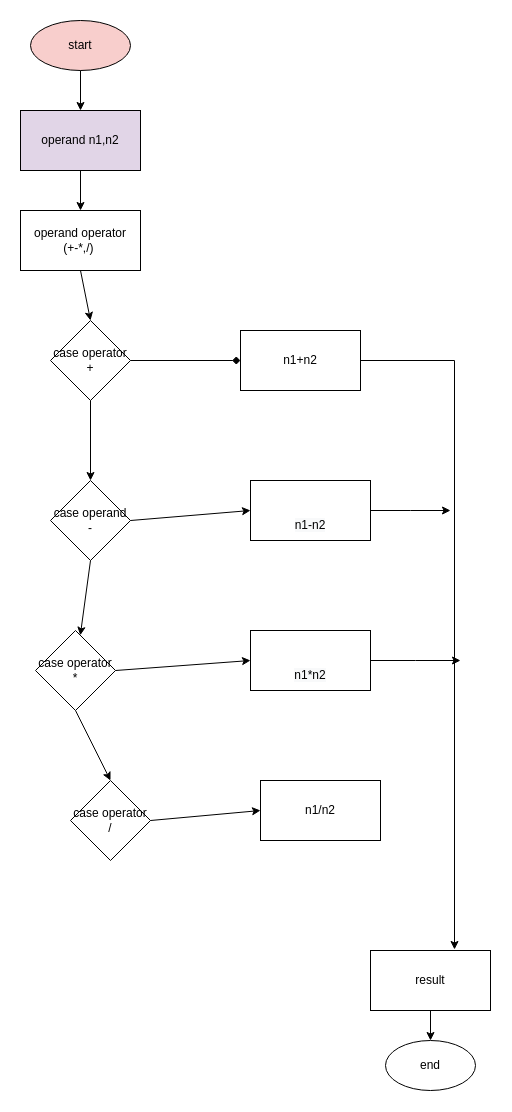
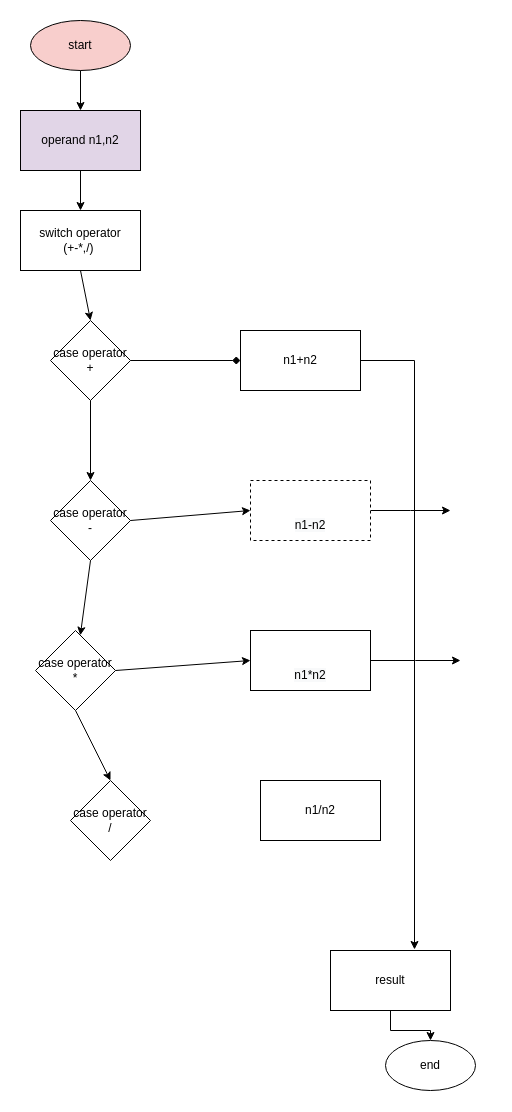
(81, 241) -> (81, 241)
(311, 511) -> (311, 511)
(91, 521) -> (91, 521)
(202, 816) -> none
(431, 981) -> (391, 981)
